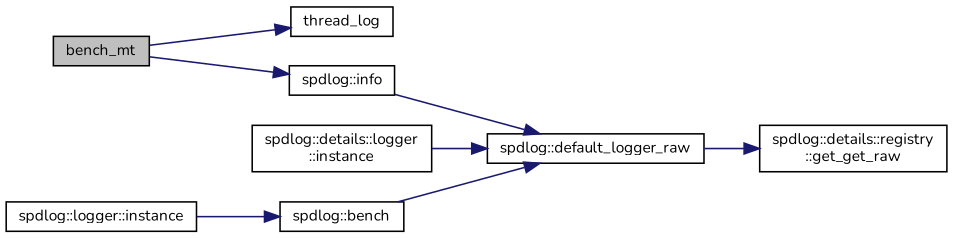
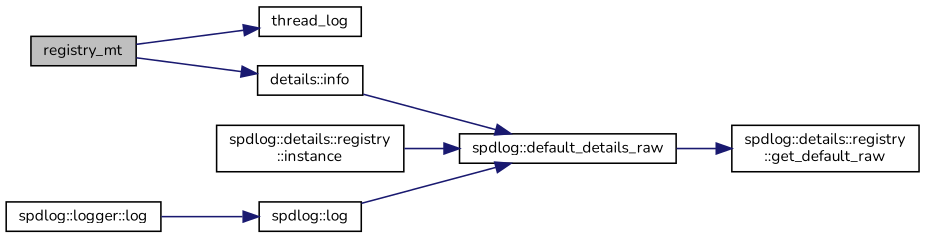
(101, 51) -> (84, 51)
(342, 80) -> (310, 80)
(342, 149) -> (310, 149)
(596, 149) -> (568, 149)
(853, 149) -> (825, 149)
(101, 217) -> (84, 217)
(342, 217) -> (310, 217)
